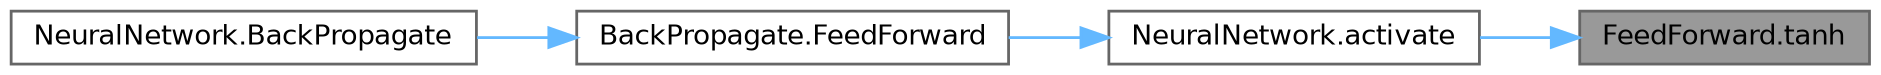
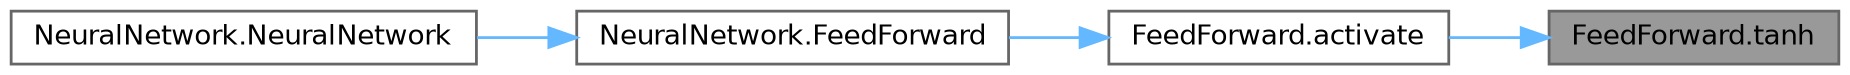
(244, 38) -> (244, 38)
(793, 38) -> (793, 38)
(1294, 38) -> (1279, 38)
